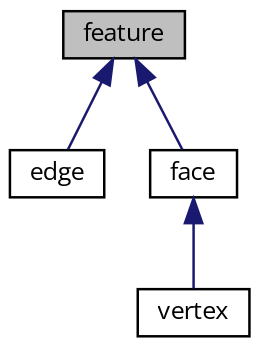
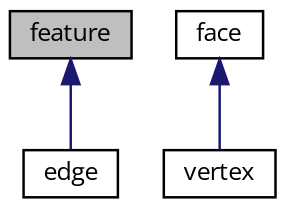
(165, 116) -> none
